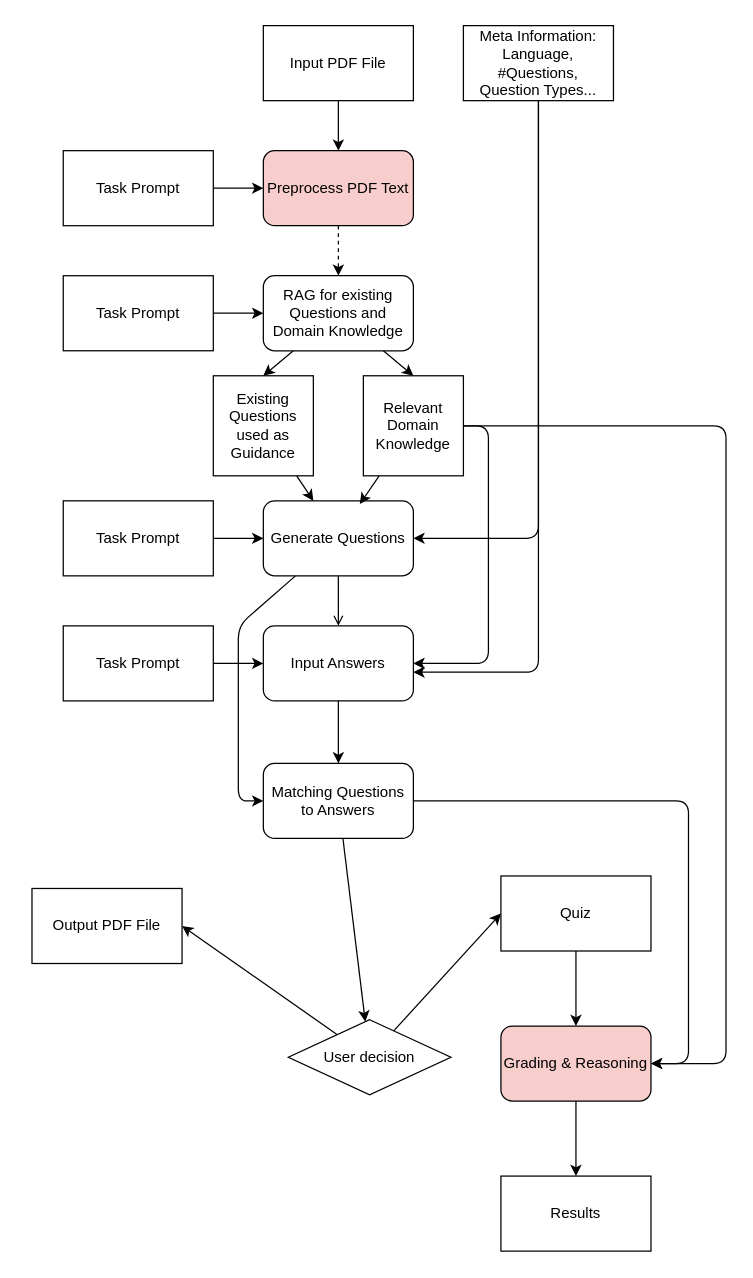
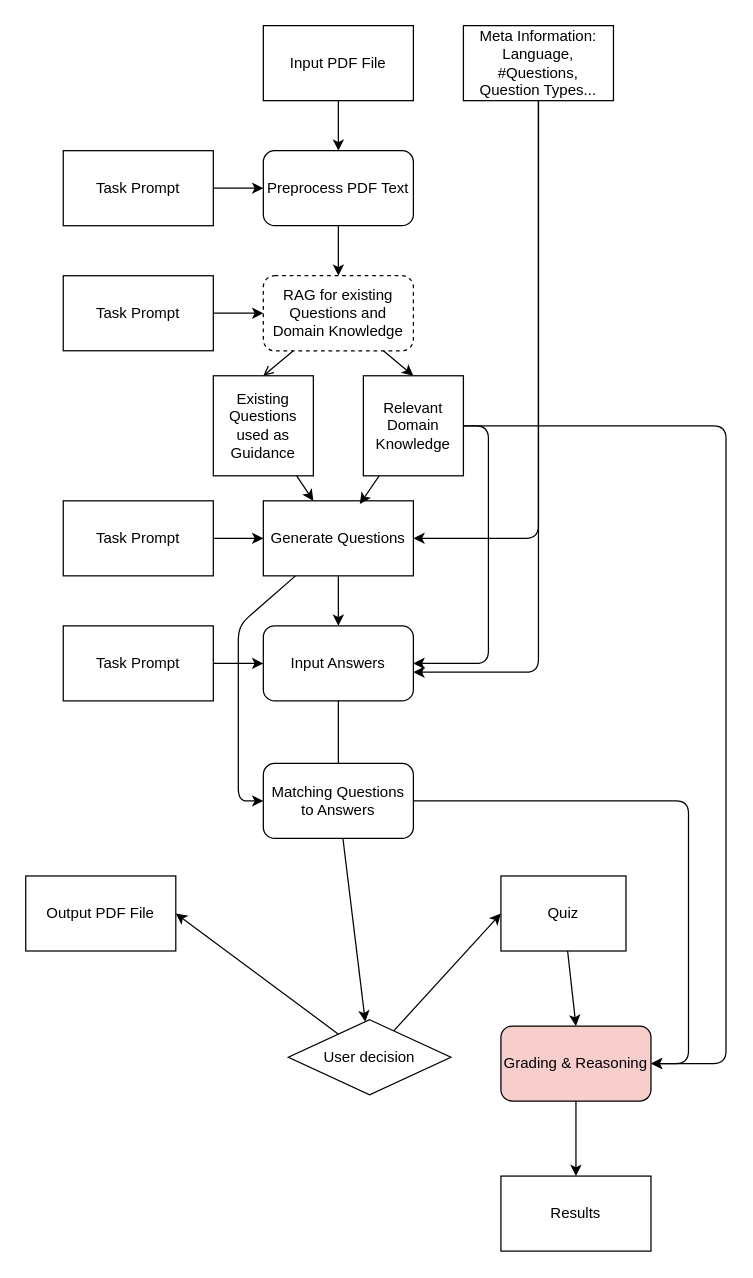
(338, 188) -> (338, 188)
(338, 246) -> (338, 246)
(338, 313) -> (338, 313)
(271, 369) -> (269, 371)
(338, 538) -> (338, 538)
(338, 618) -> (338, 616)
(338, 753) -> (338, 757)
(576, 913) -> (563, 913)
(107, 926) -> (101, 913)
